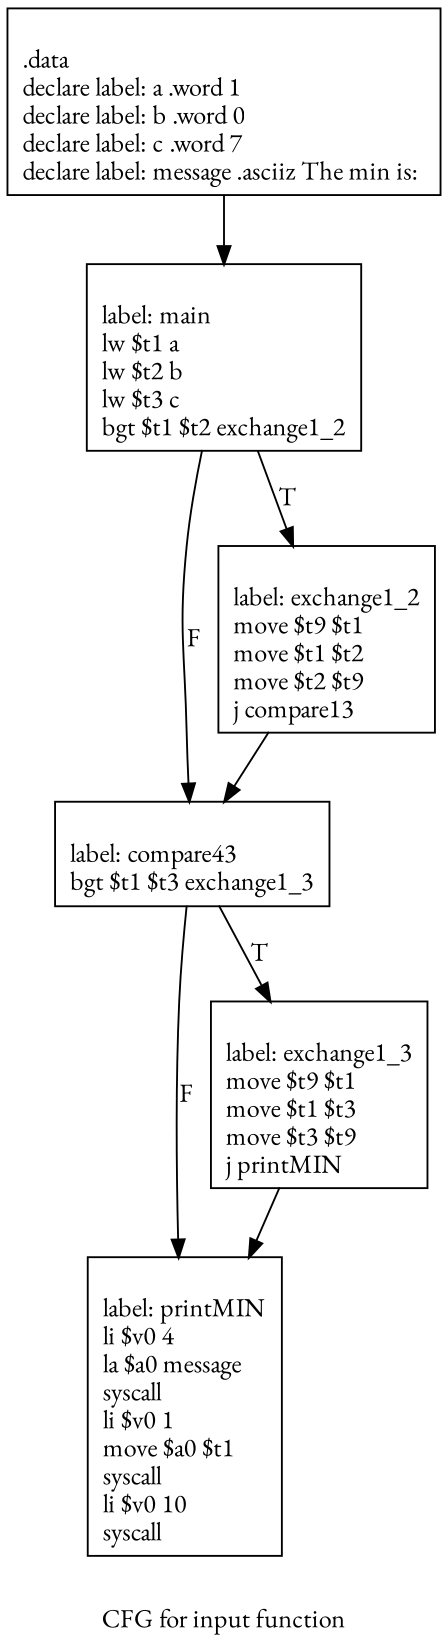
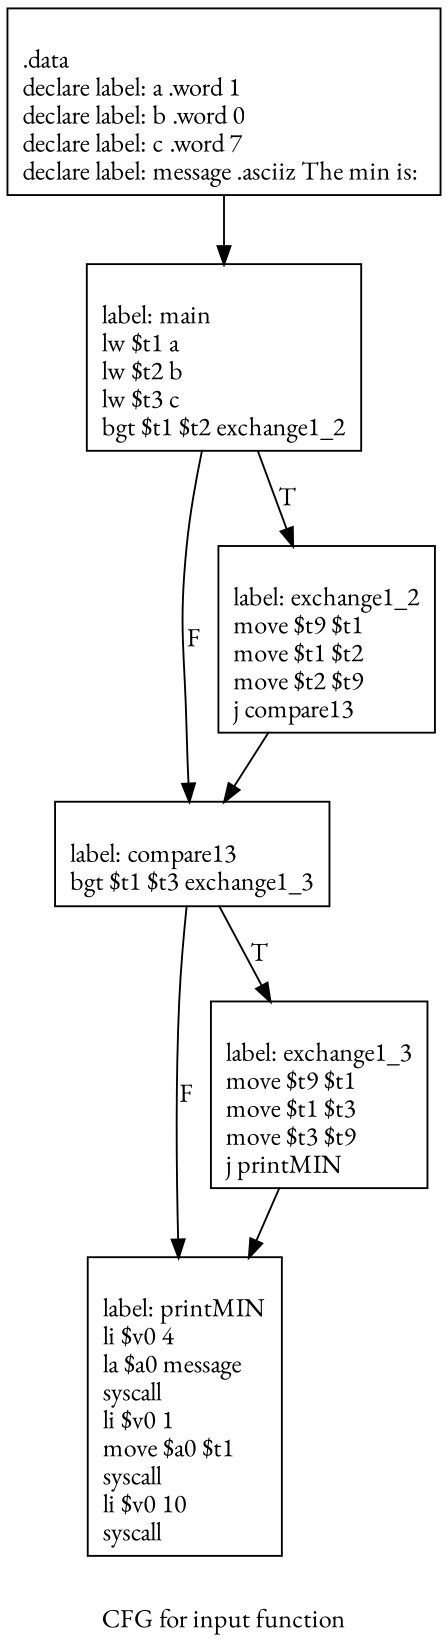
(192, 854) -> (192, 854)
